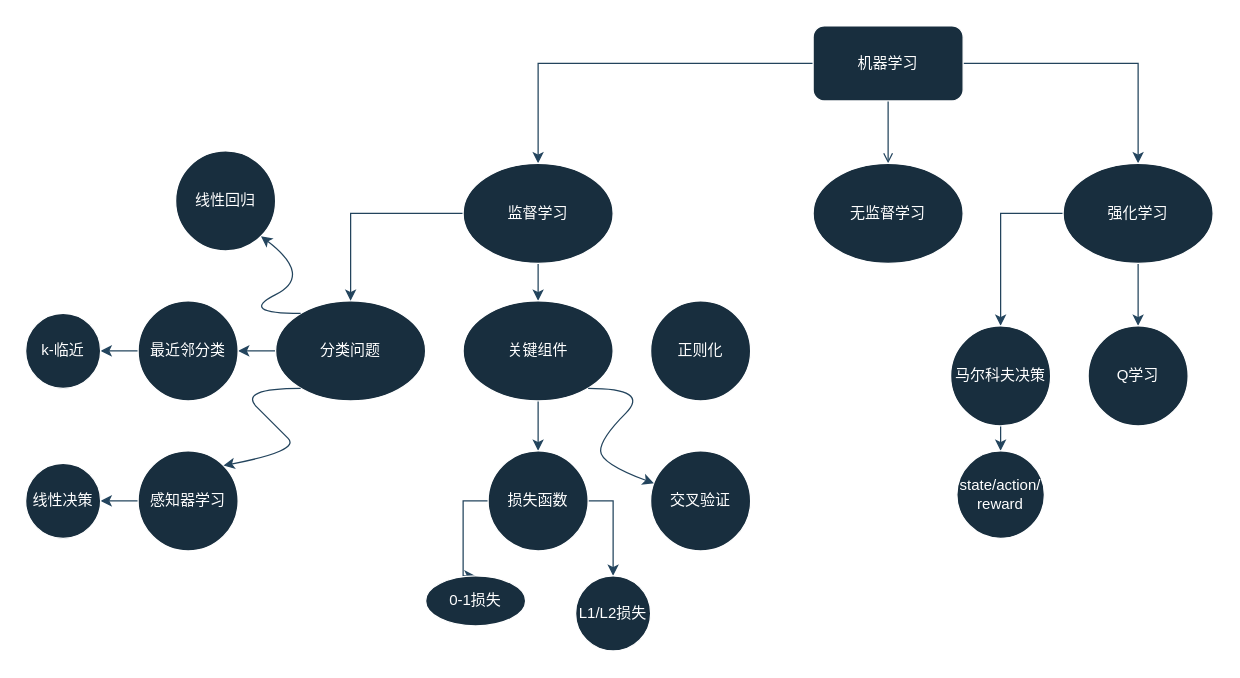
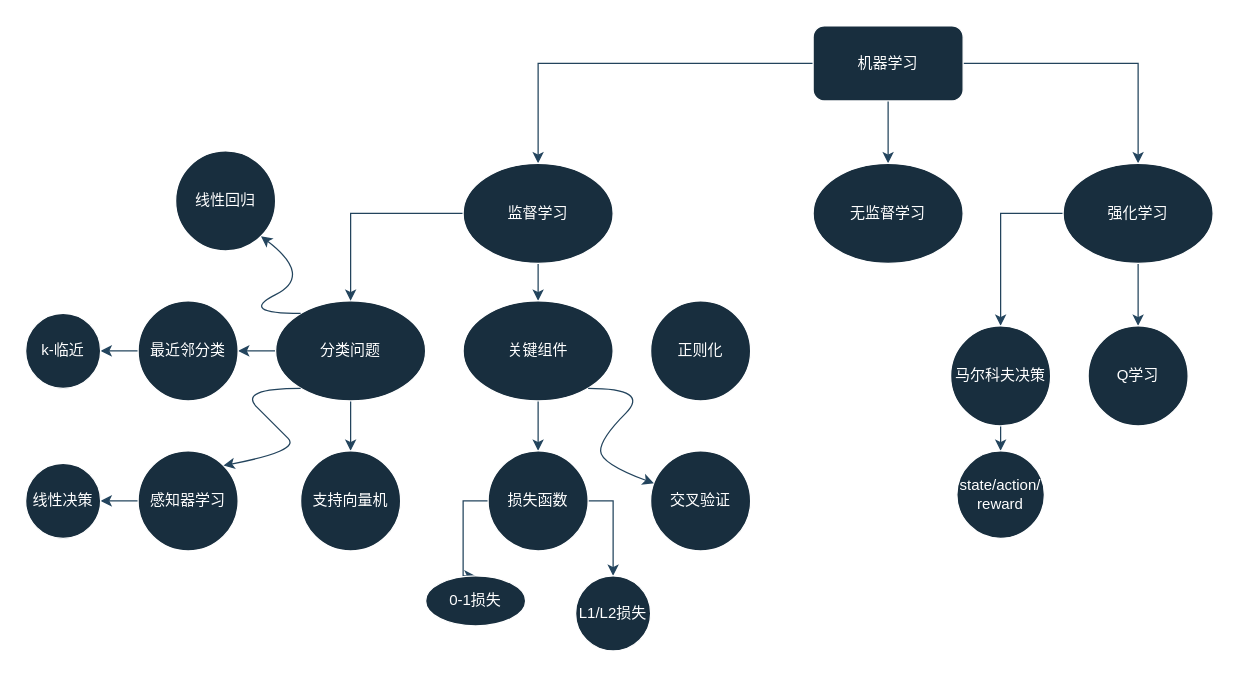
(888, 155) -> (888, 153)
none -> (351, 422)
none -> (351, 501)
